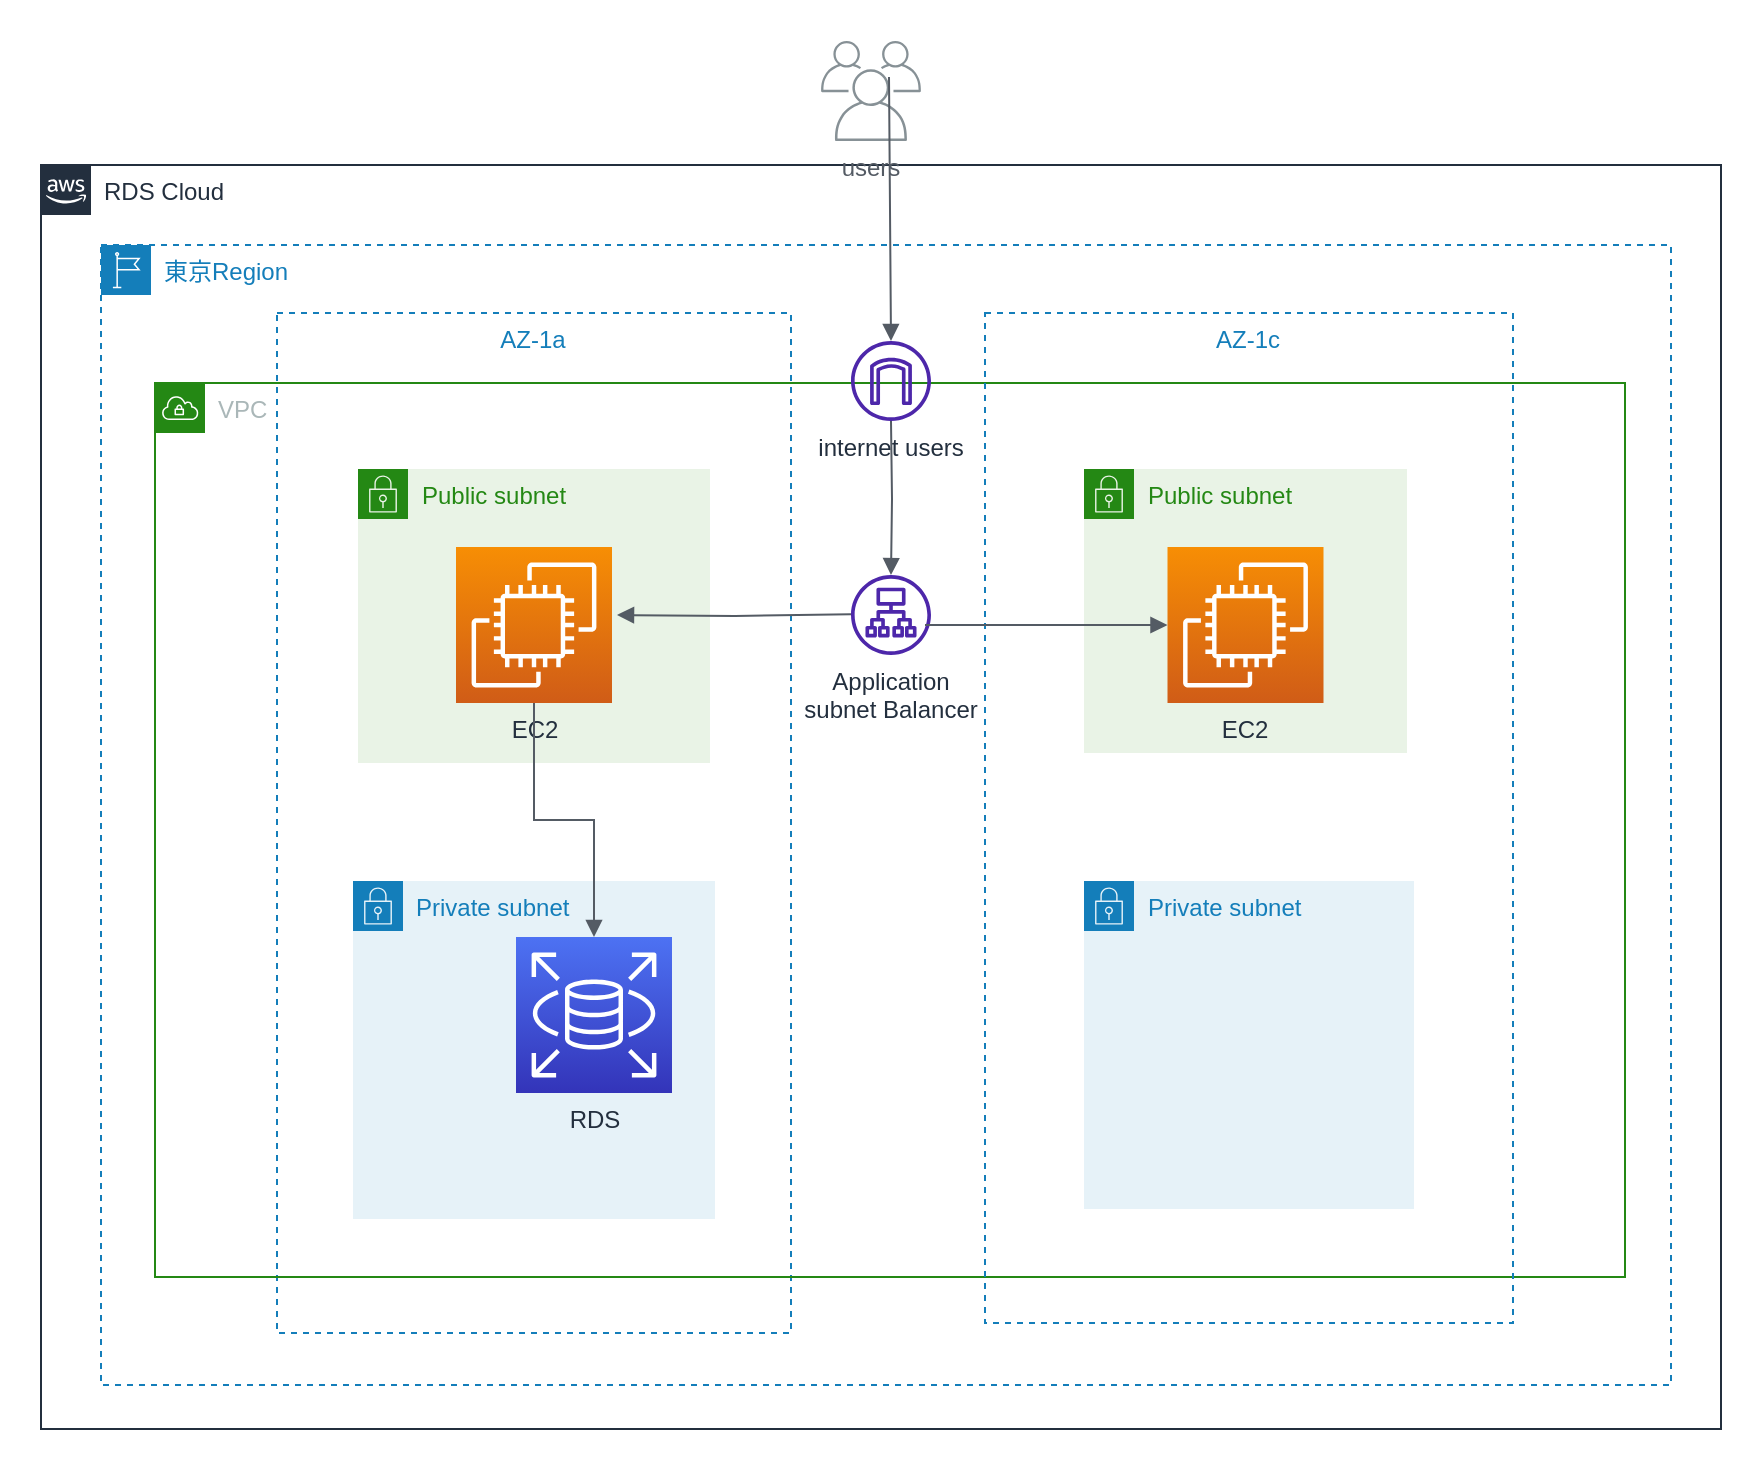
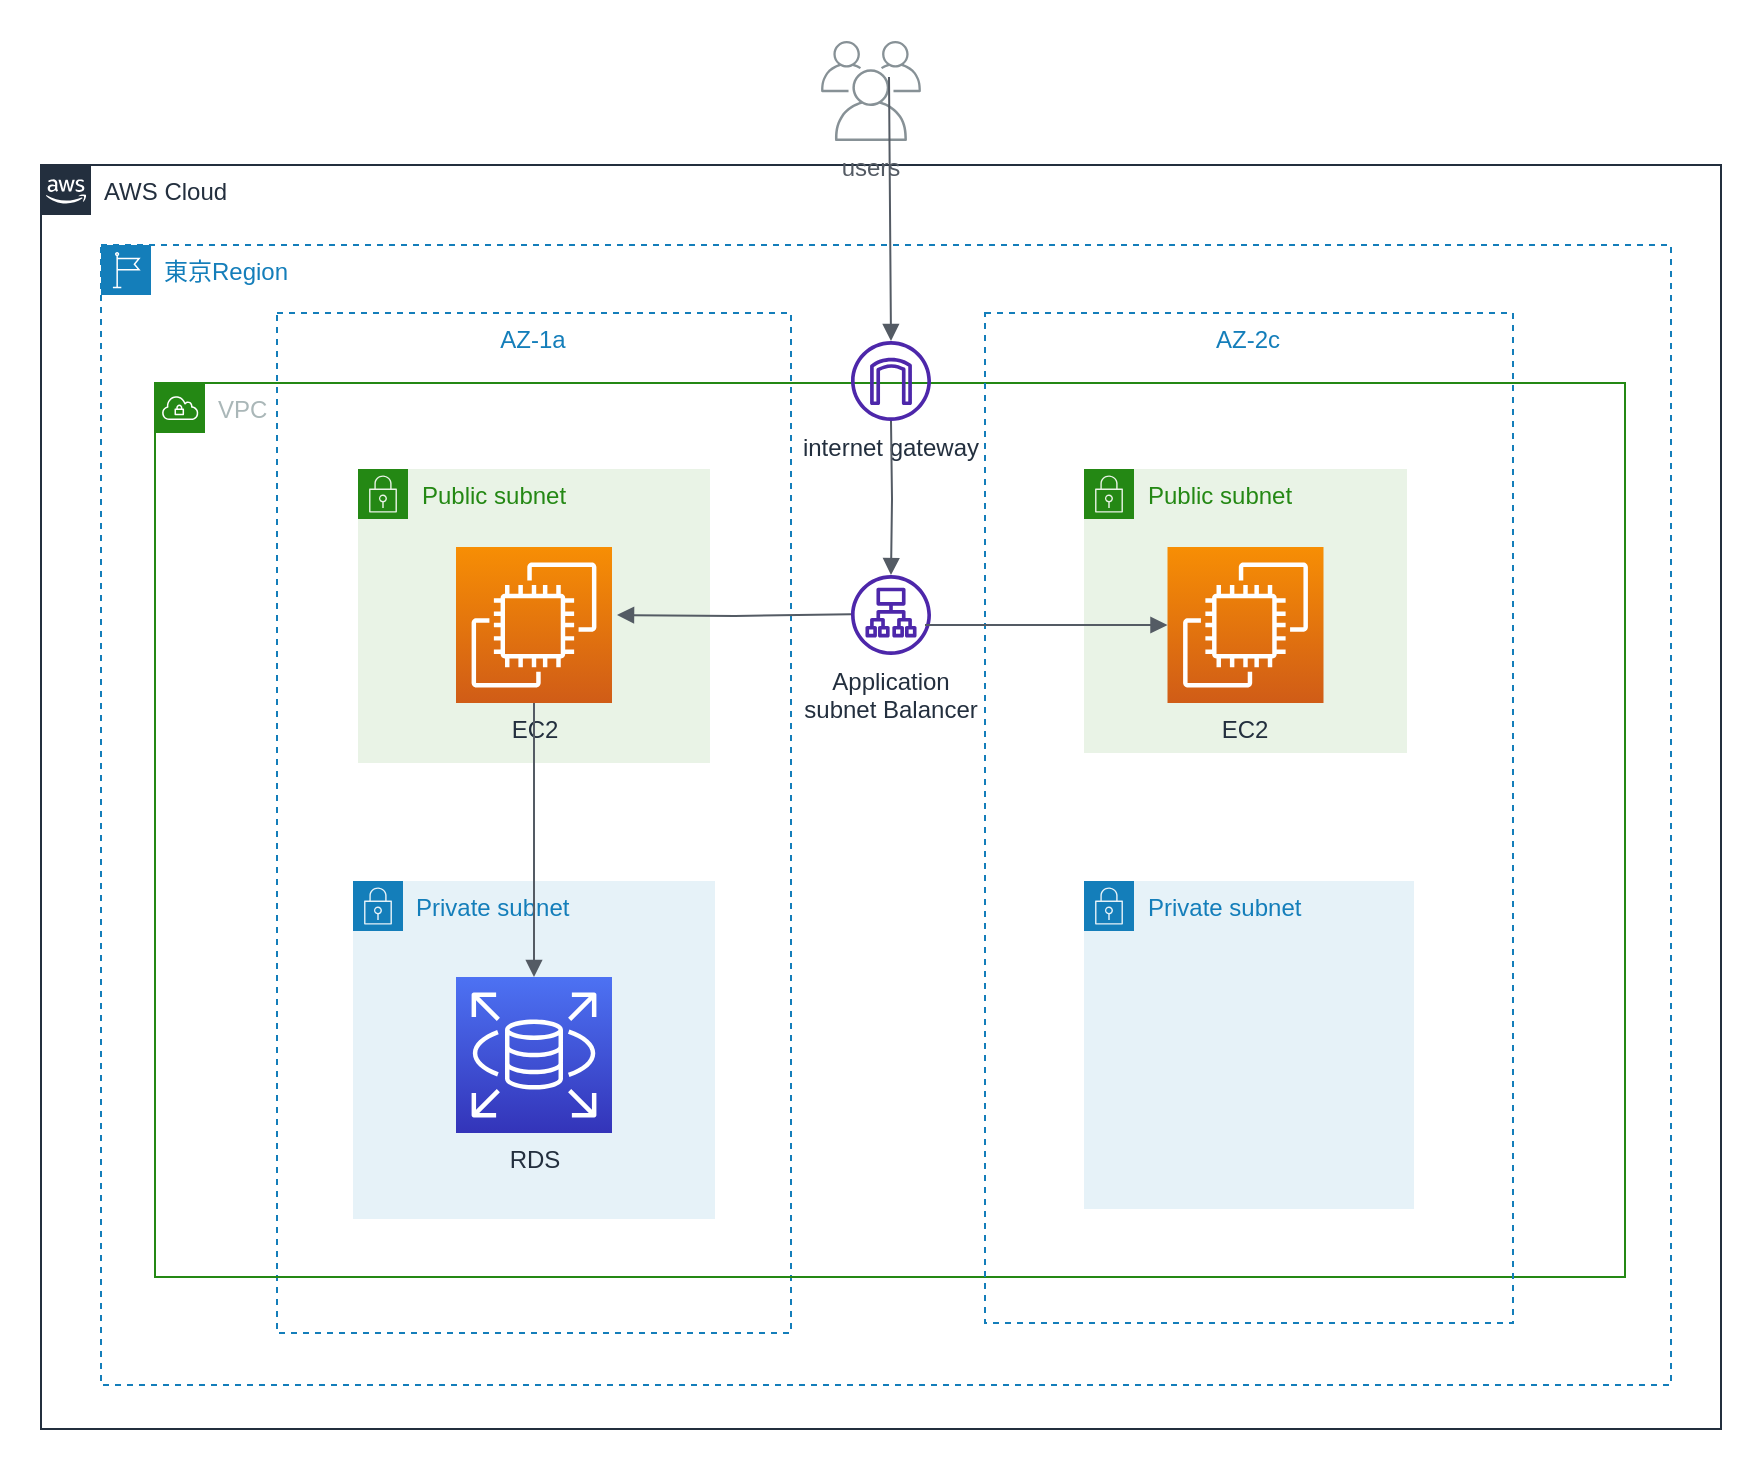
(159, 193) -> (159, 193)
(1249, 341) -> (1249, 341)
(892, 449) -> (892, 449)
(594, 1015) -> (534, 1055)
